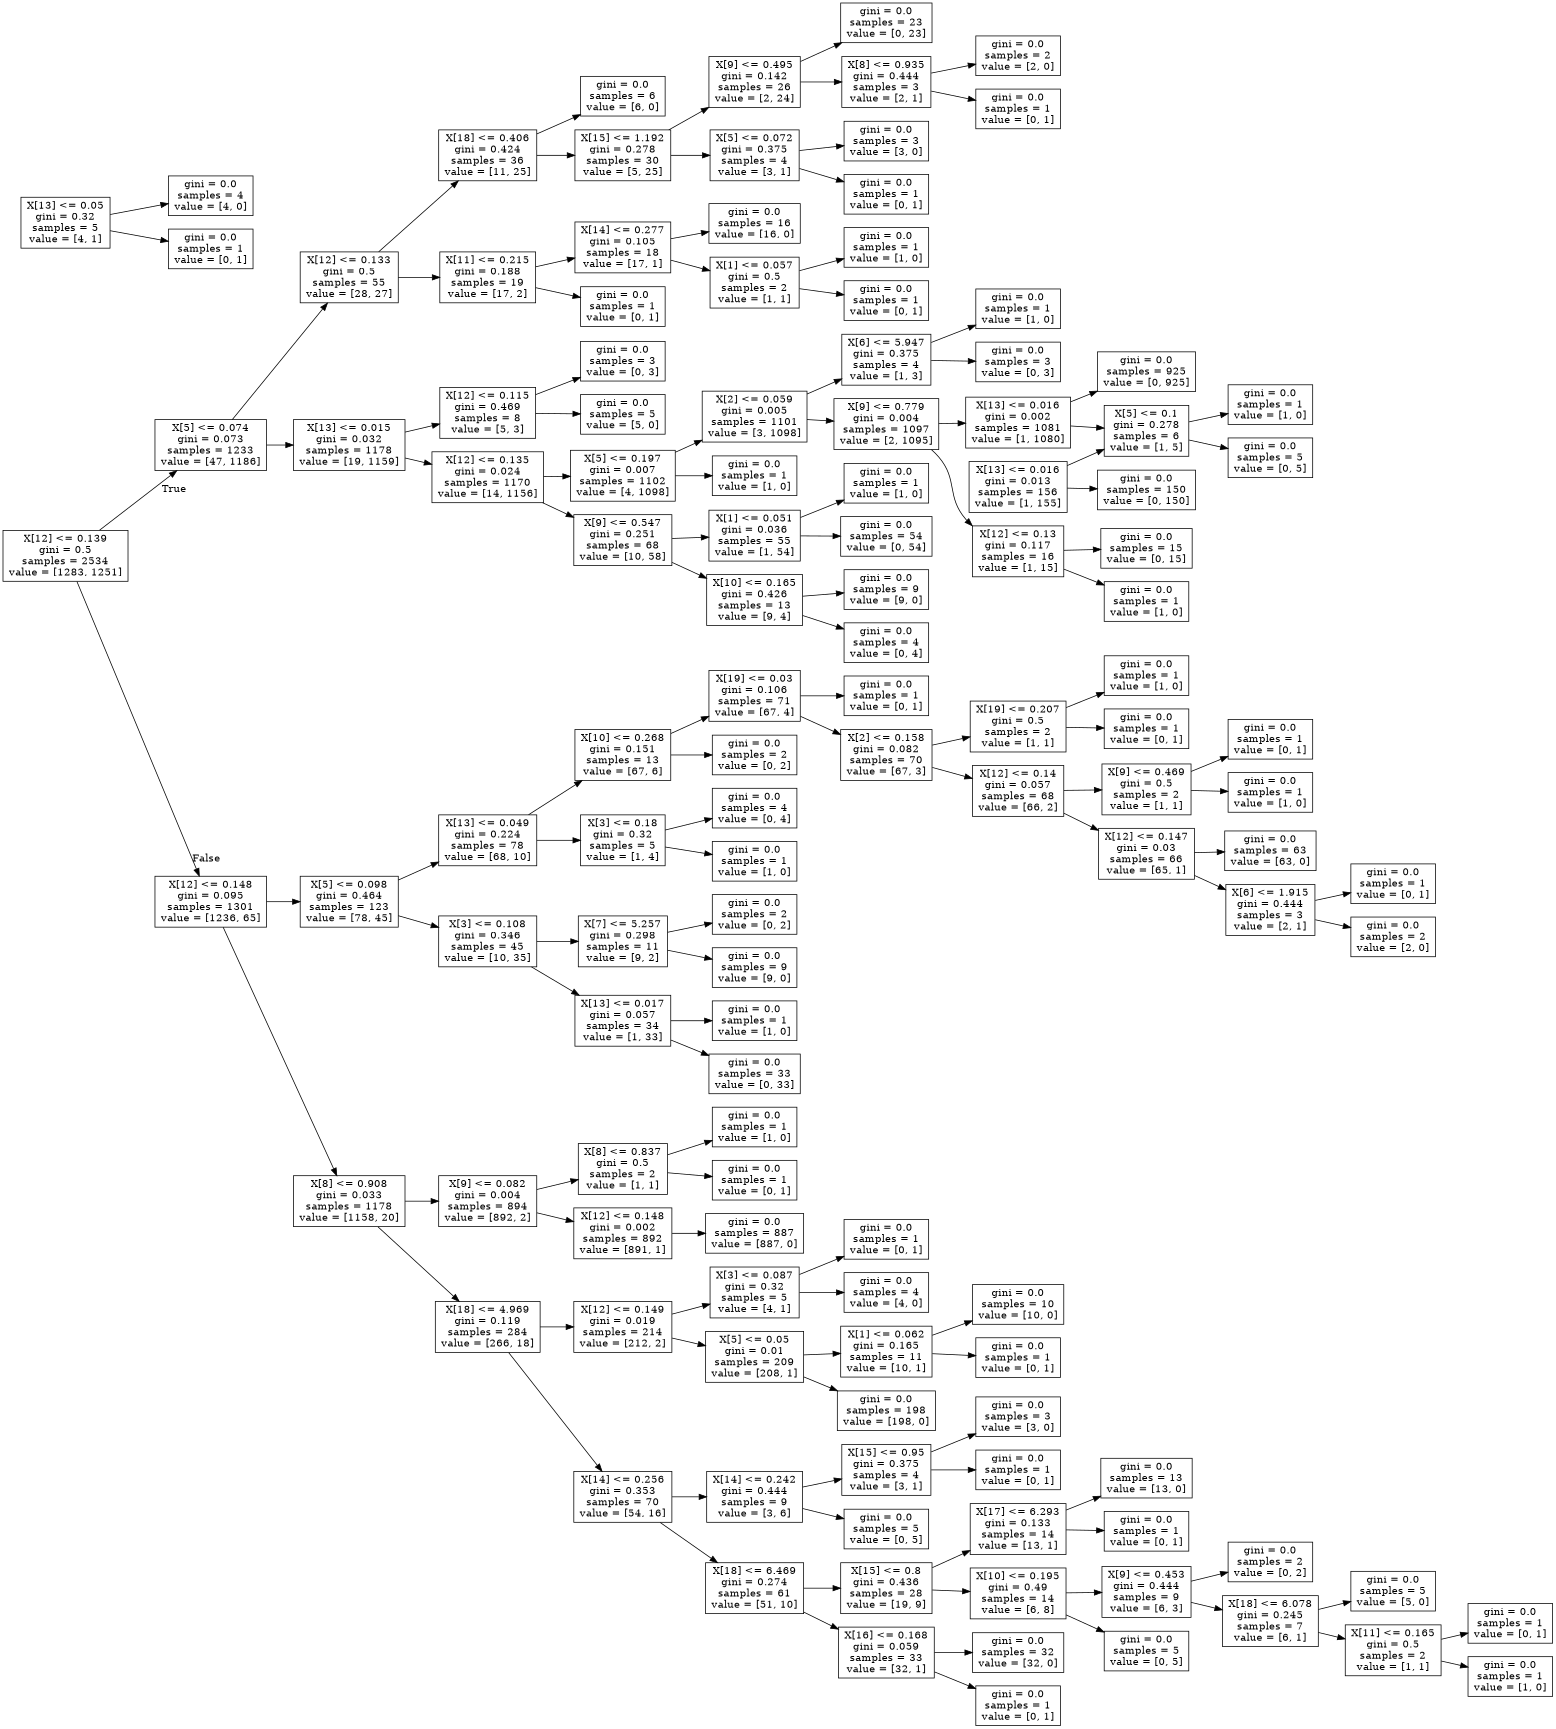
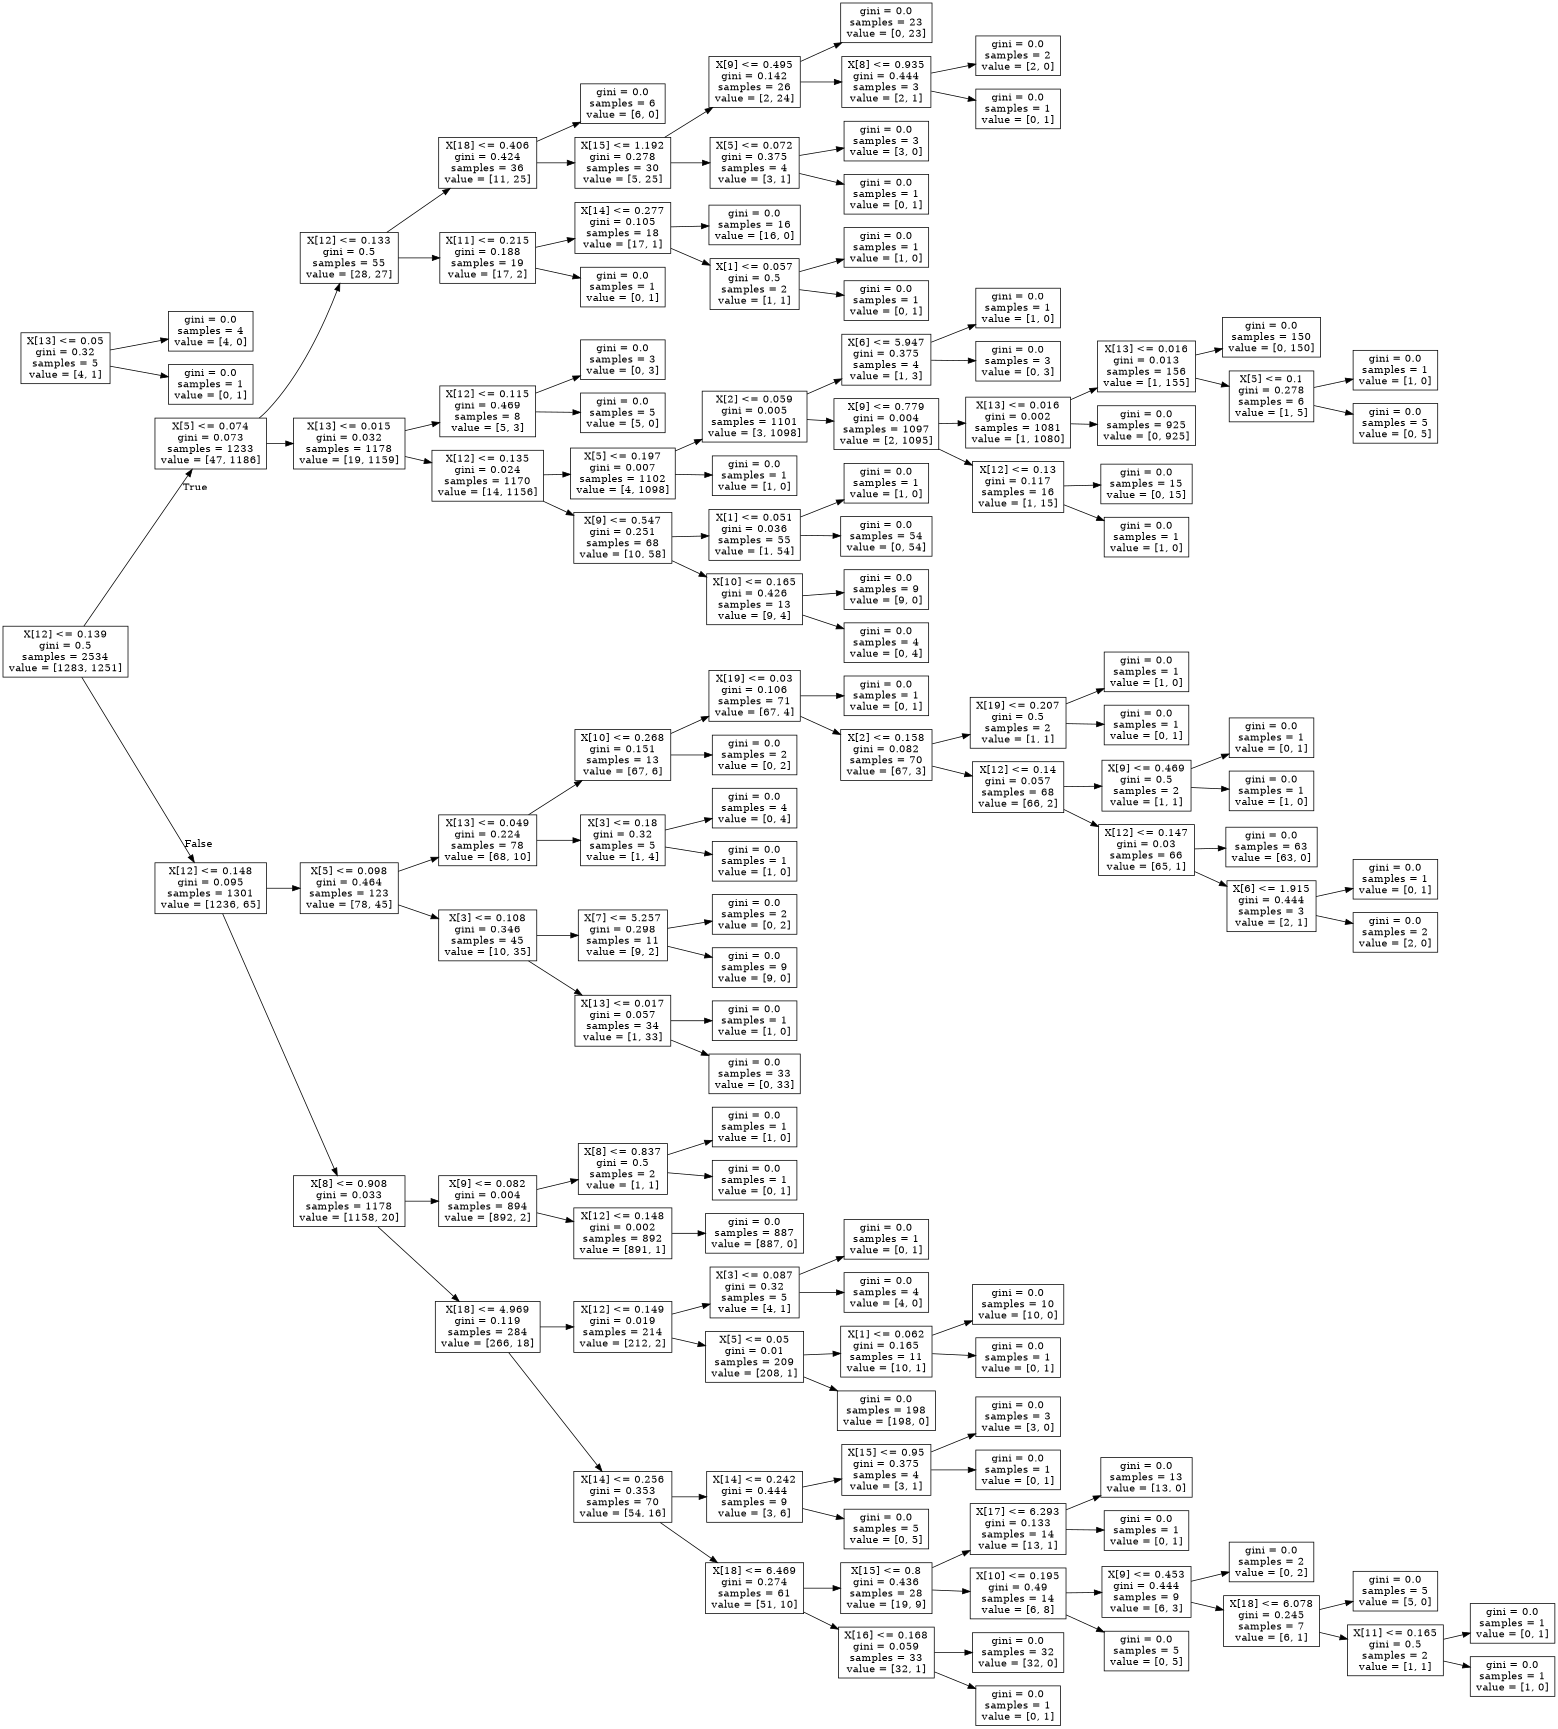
(1084, 427) -> (1081, 395)
